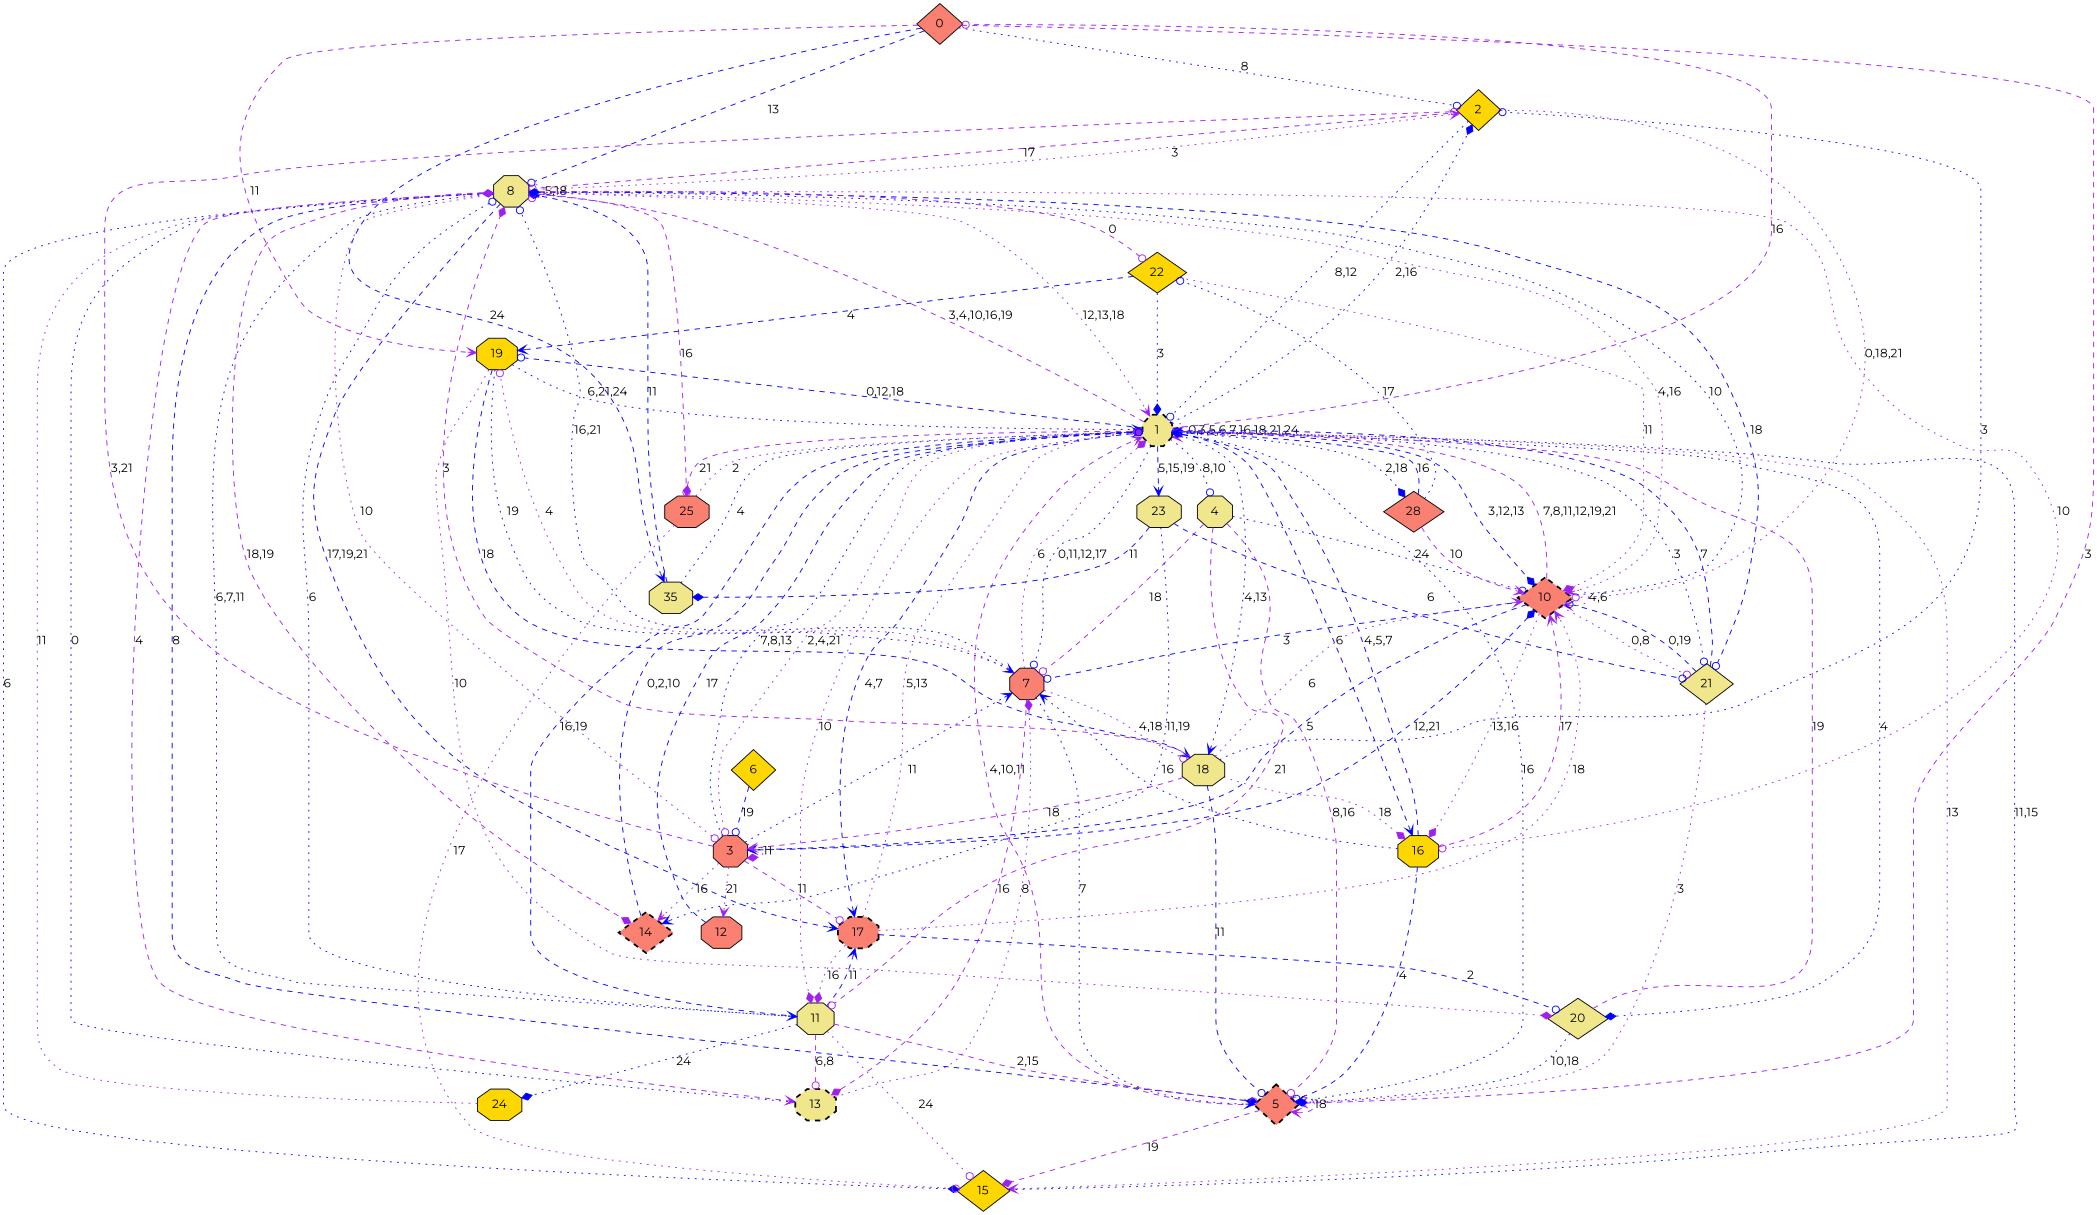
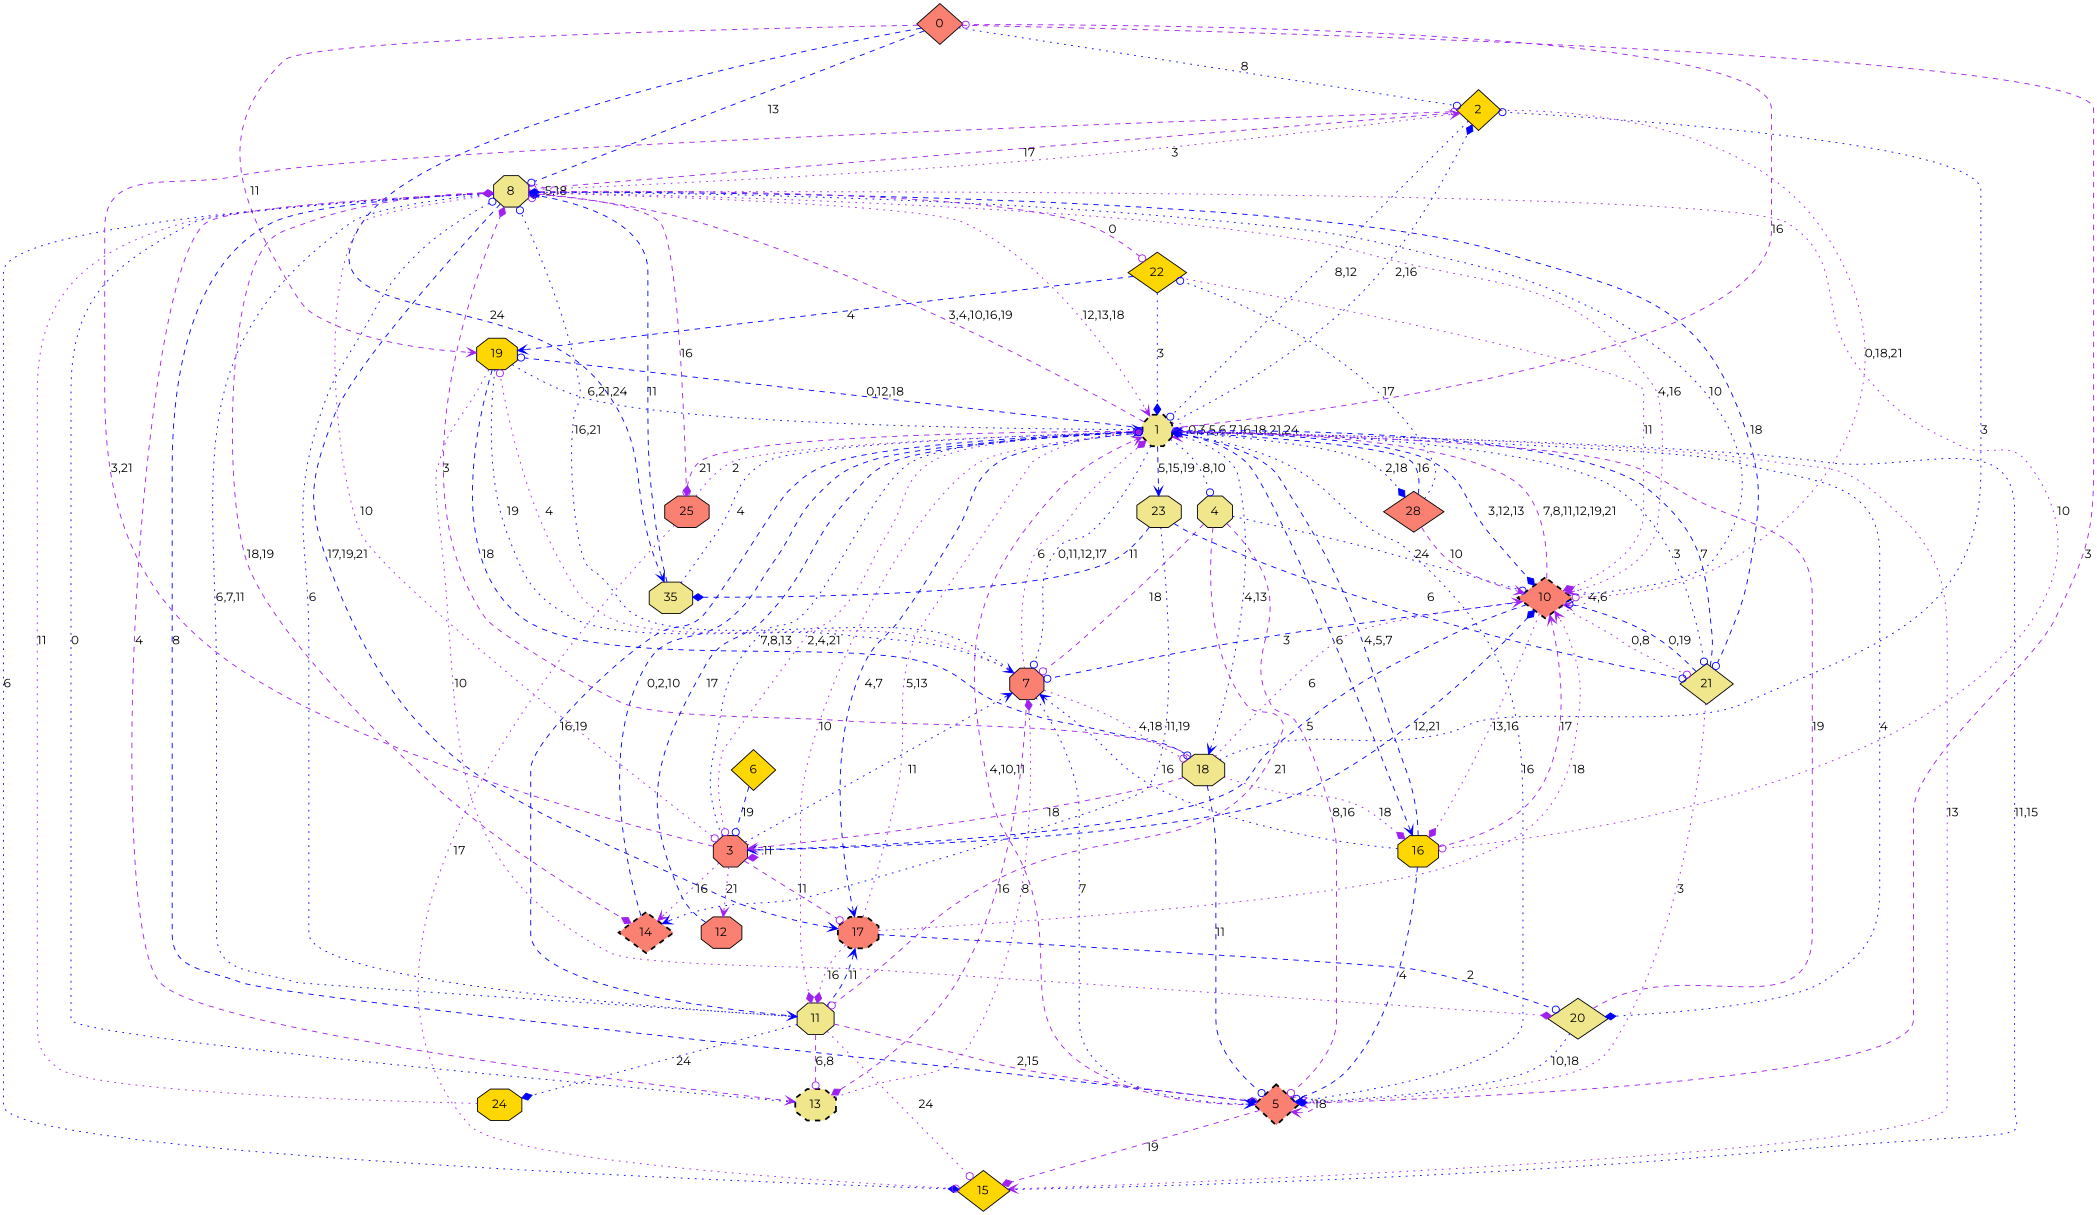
(727, 651) -> (728, 651)
